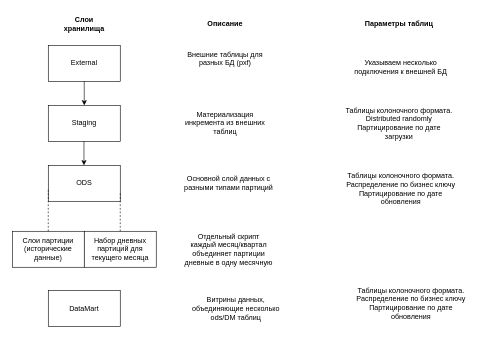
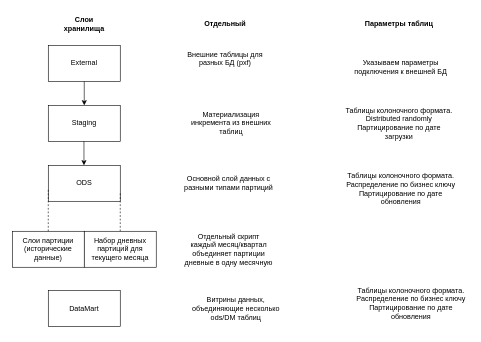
(225, 24) -> (225, 24)
(401, 67) -> (401, 67)
(225, 123) -> (231, 123)
